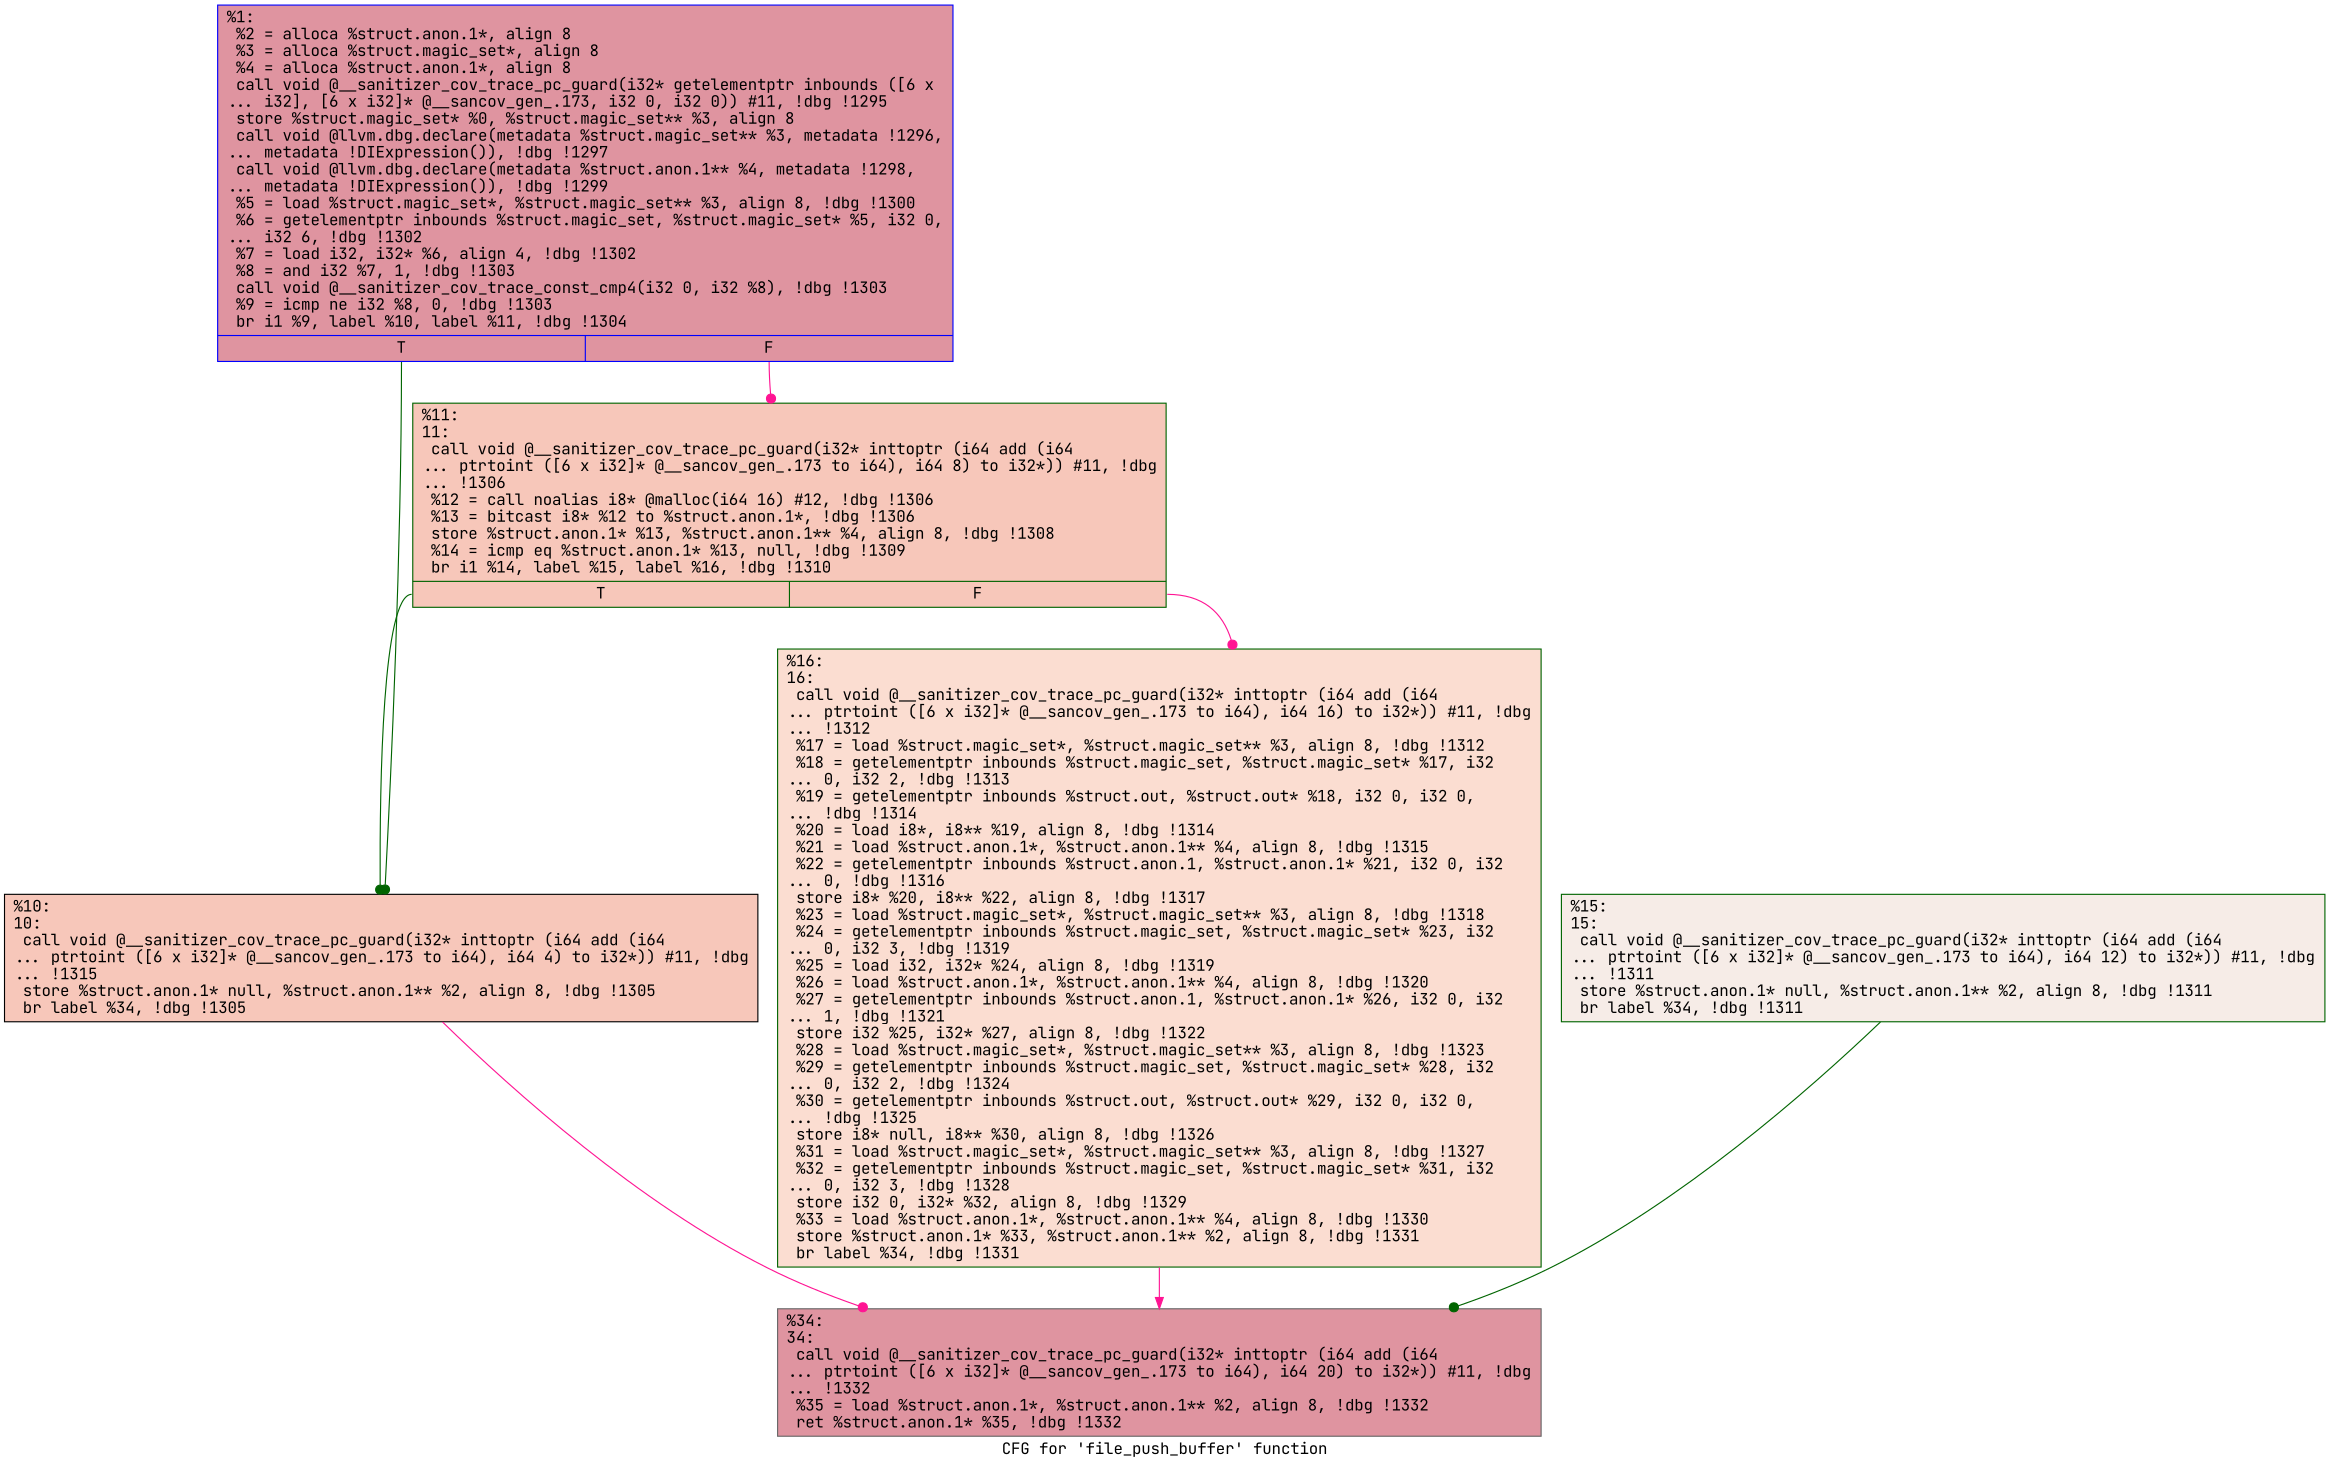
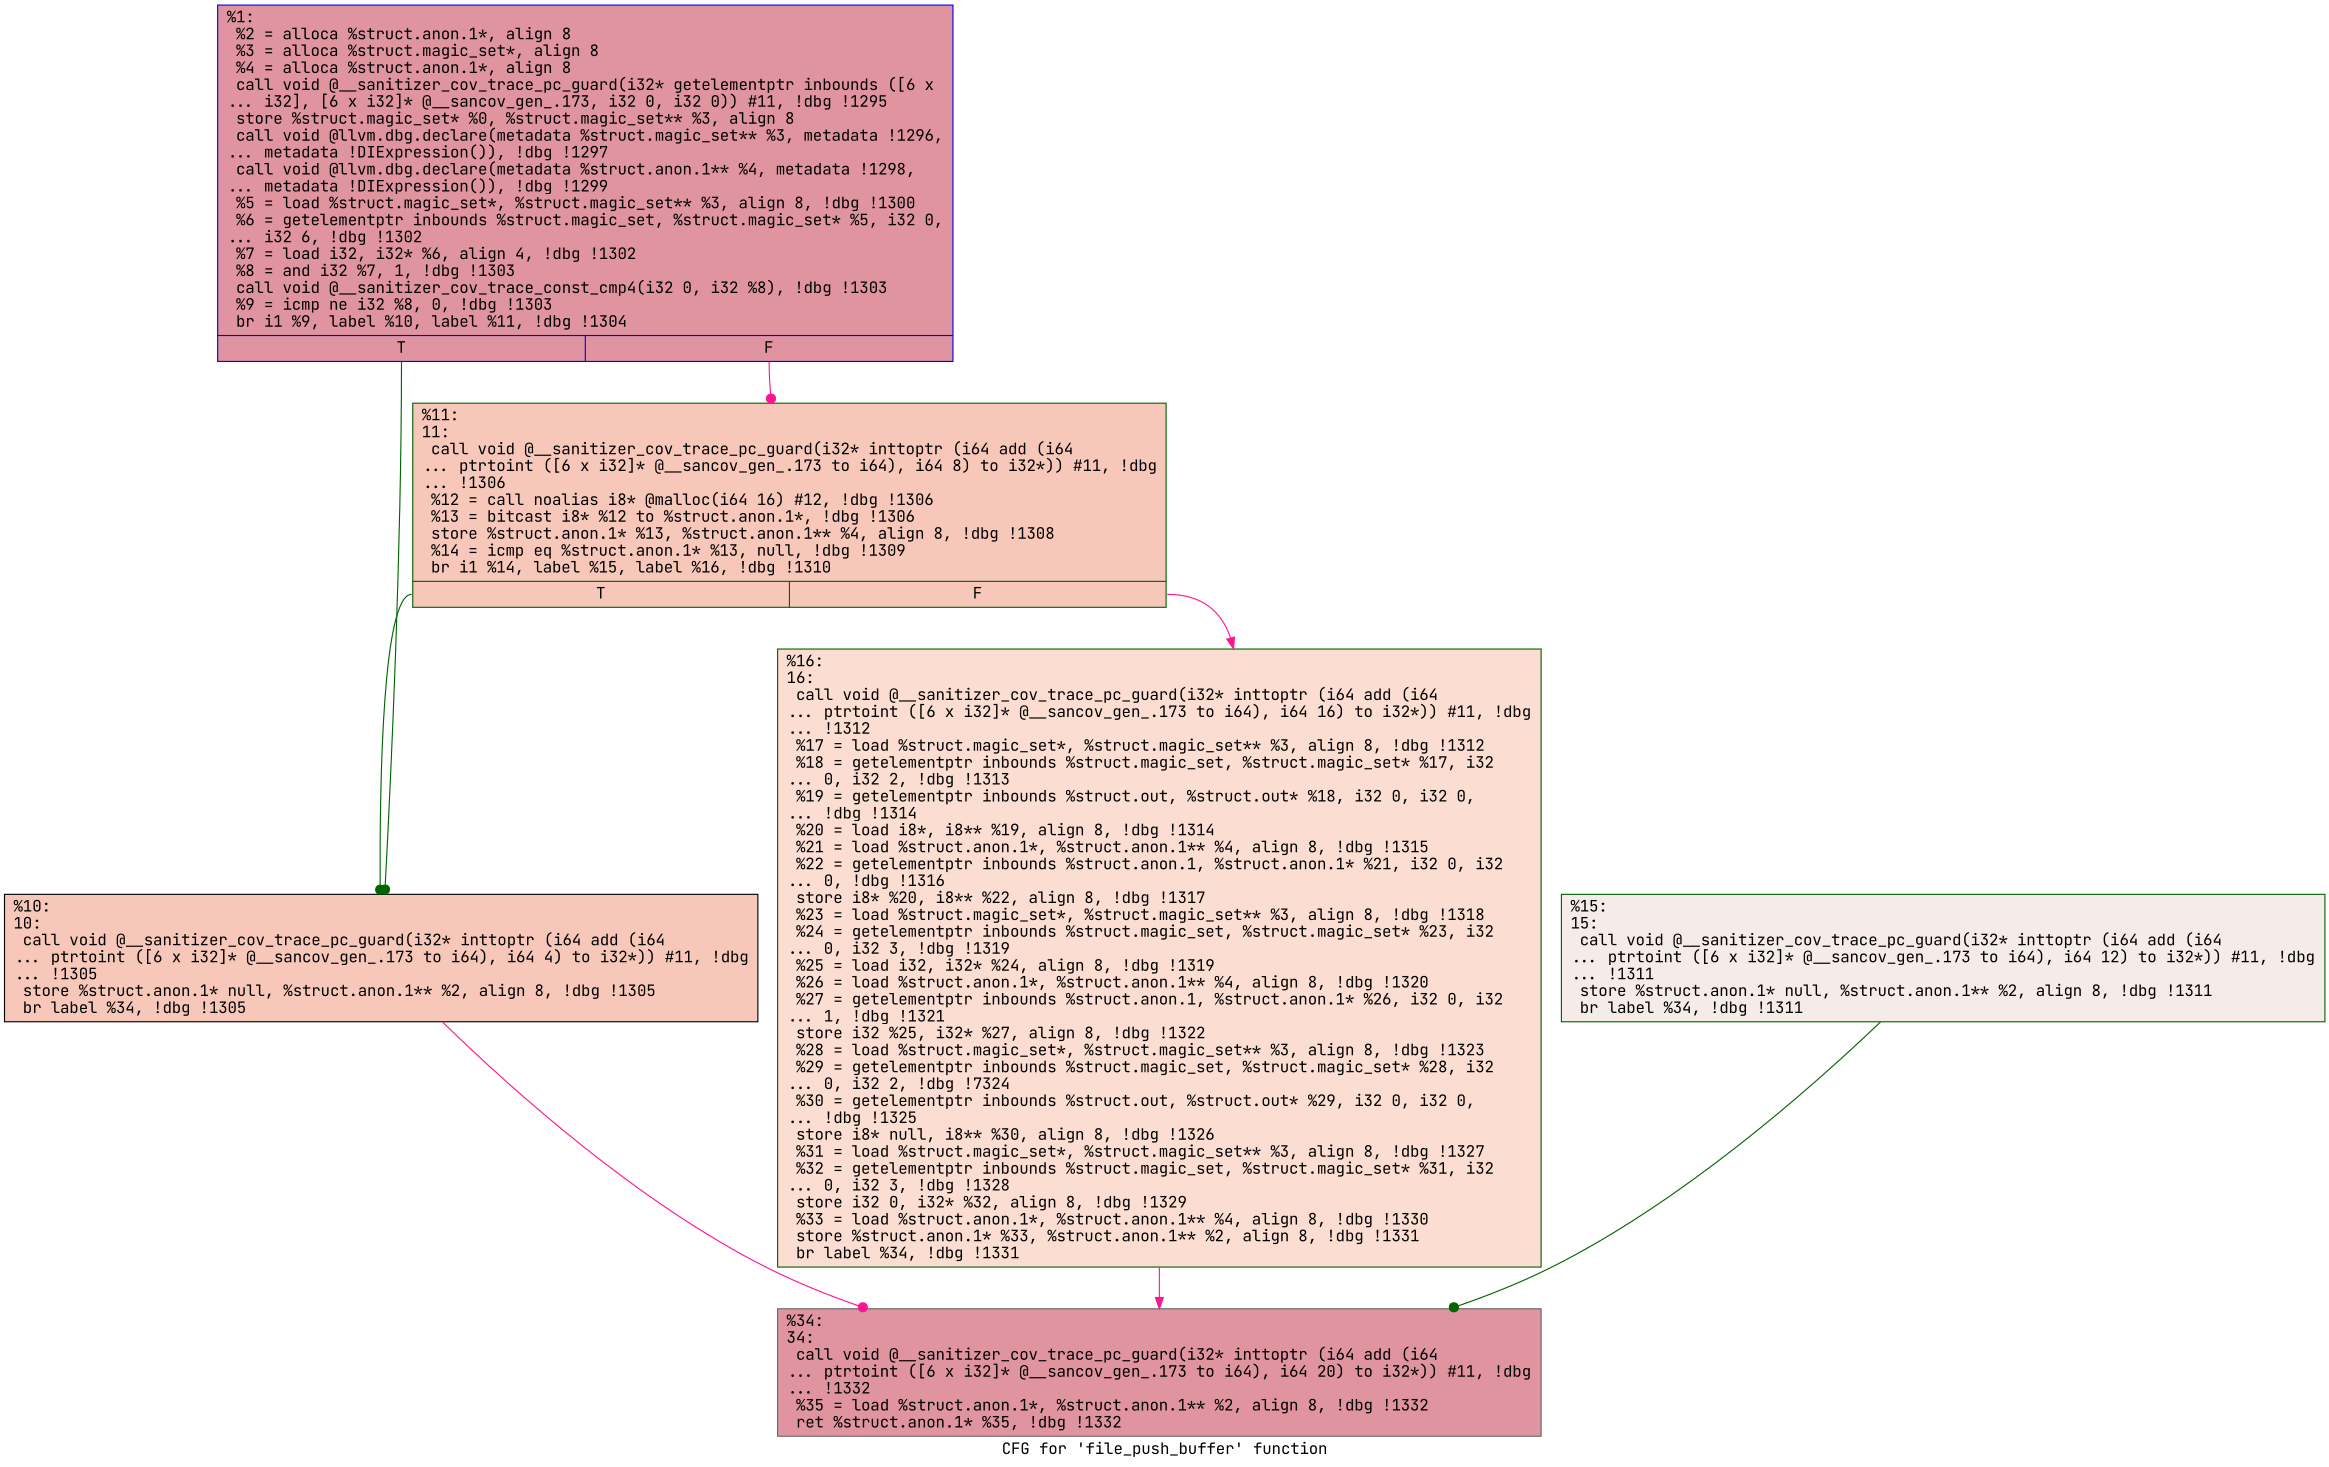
(1208, 606) -> (1207, 605)
(56, 974) -> (56, 974)
(899, 1084) -> (899, 1084)
